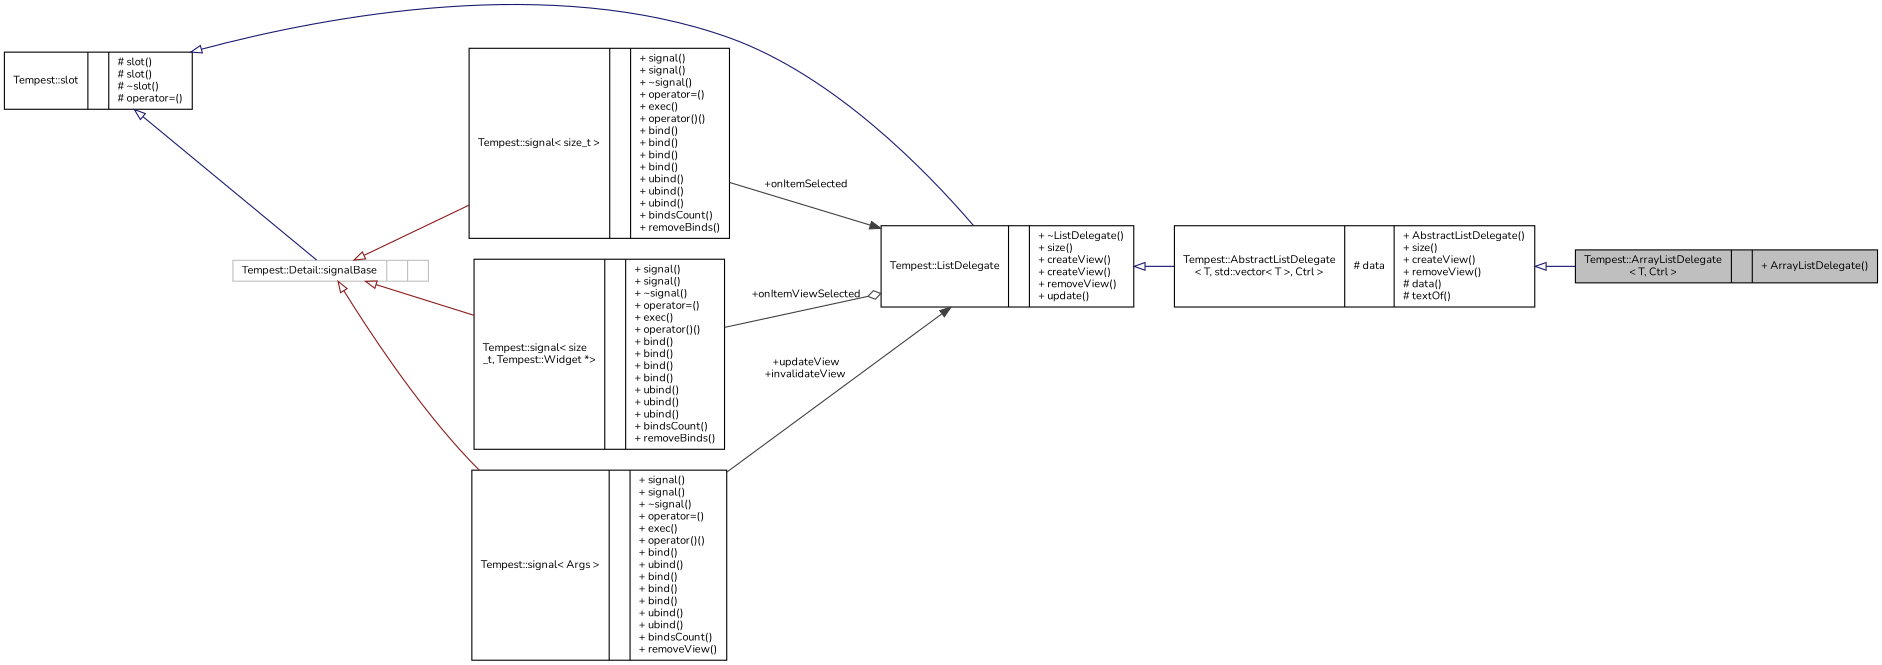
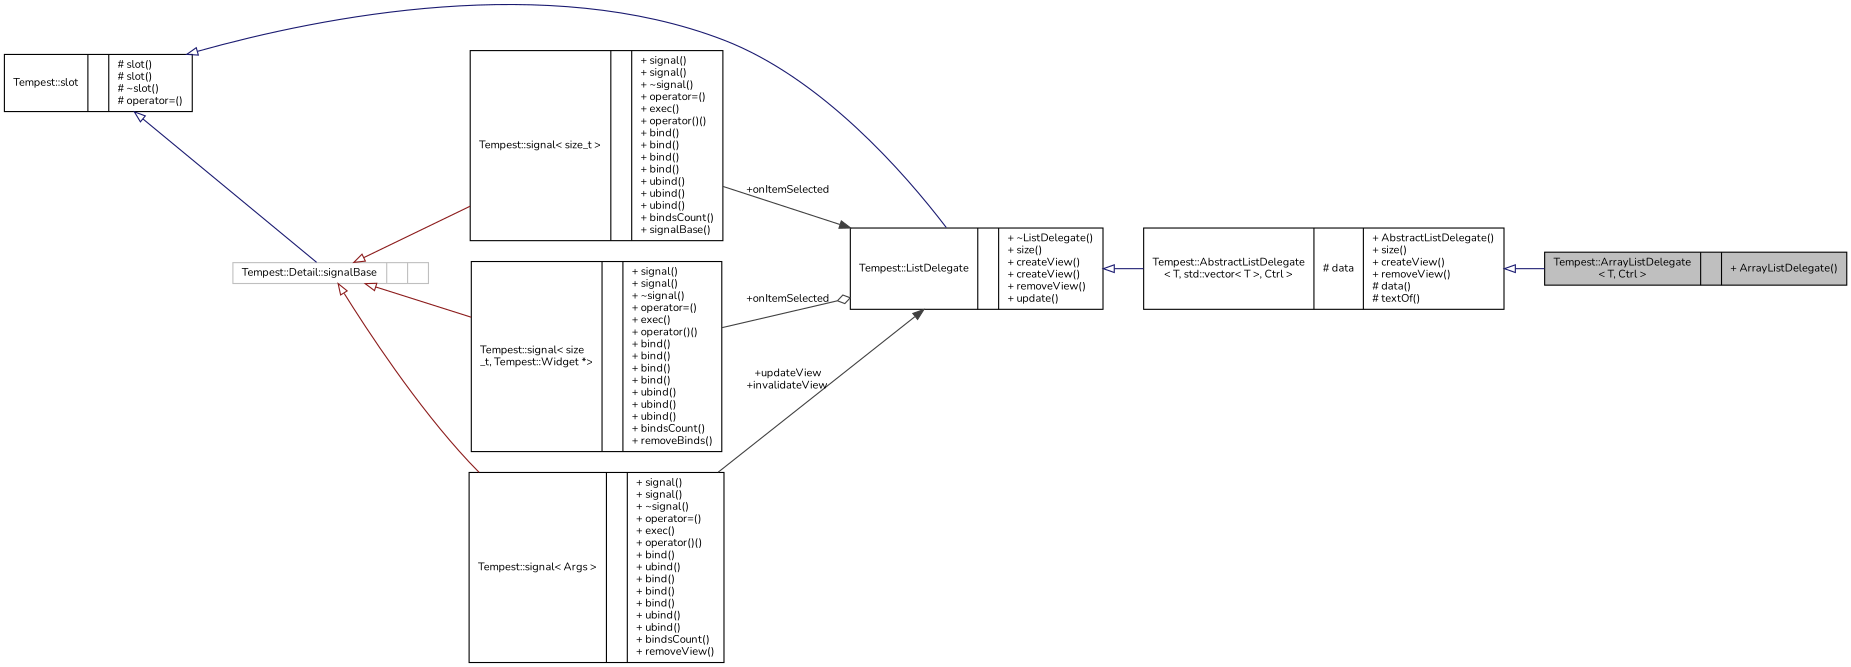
(680, 227) -> (676, 230)
(805, 294) -> (787, 299)
